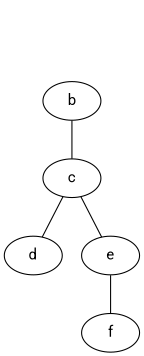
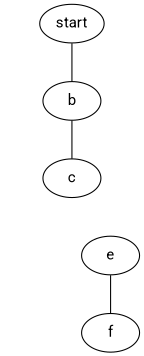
none -> (72, 24)
(91, 217) -> none
(33, 256) -> none
